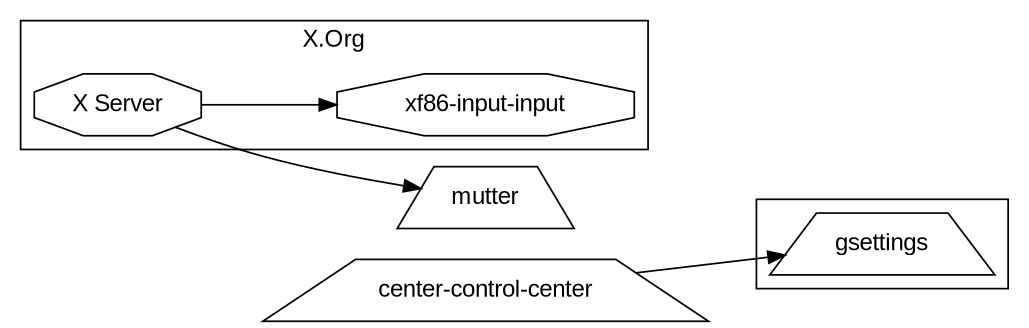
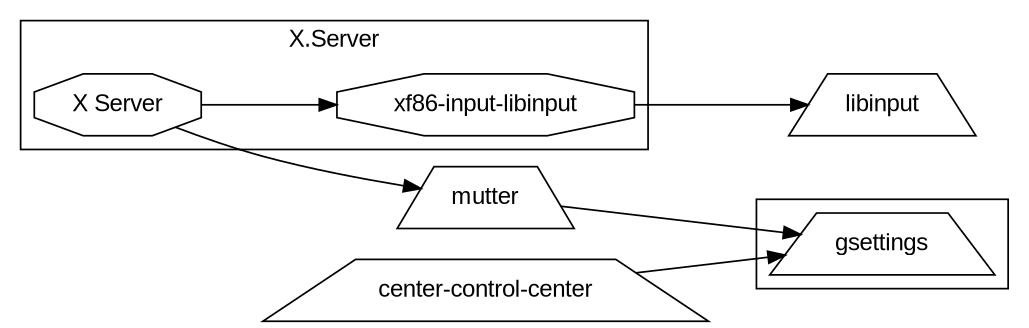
(334, 40) -> (334, 40)
(486, 105) -> (486, 105)
none -> (882, 105)
none -> (672, 219)
